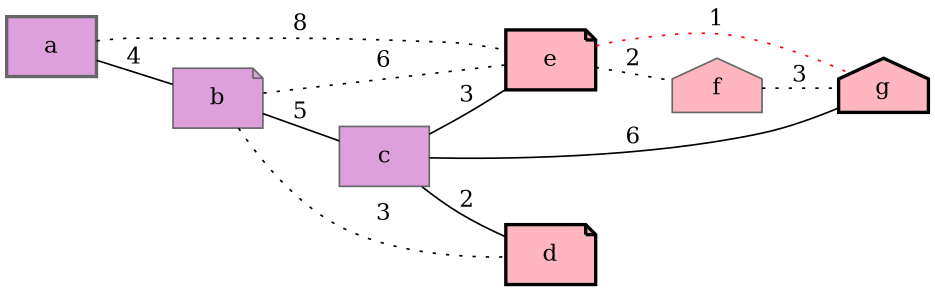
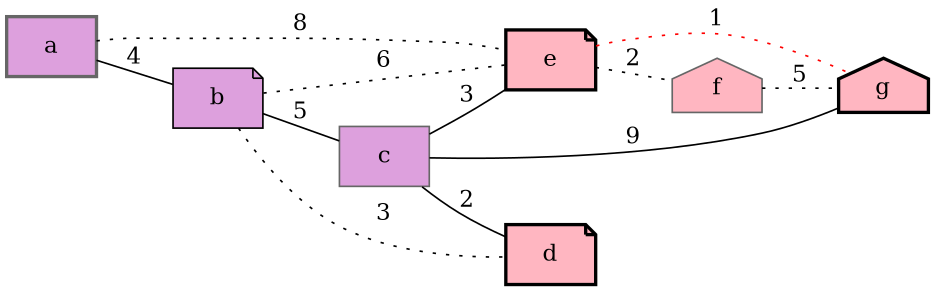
(800, 76) -> (800, 76)
(218, 98) -> (218, 98)
(634, 137) -> (634, 137)
